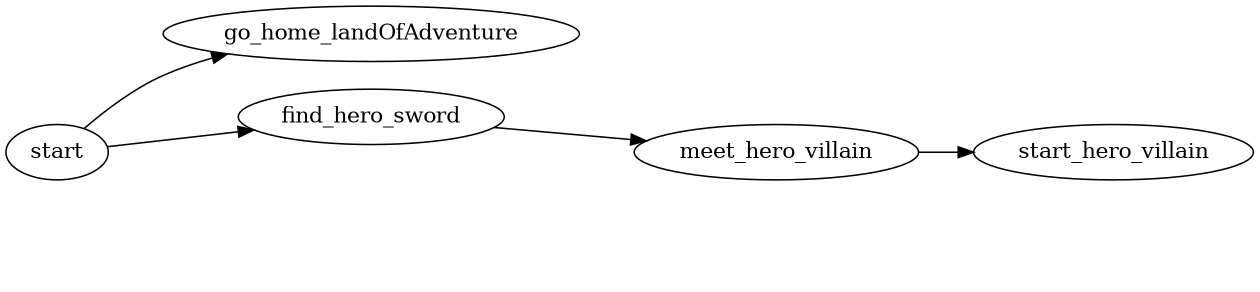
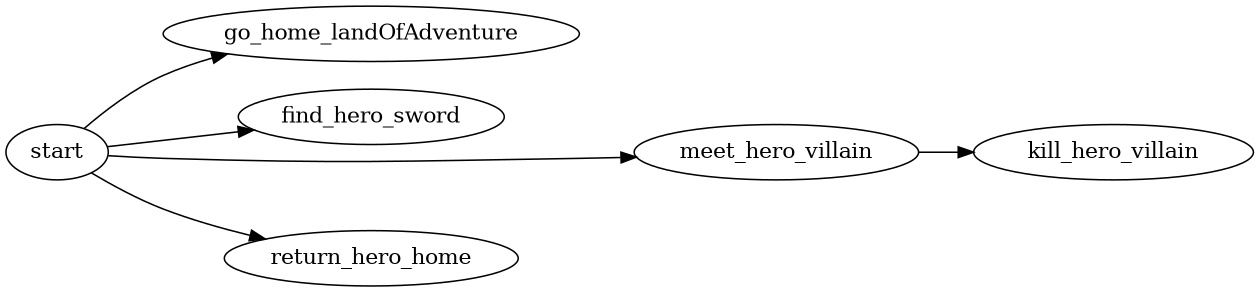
(562, 134) -> (364, 161)
(1114, 152) -> (1114, 152)
none -> (371, 258)
